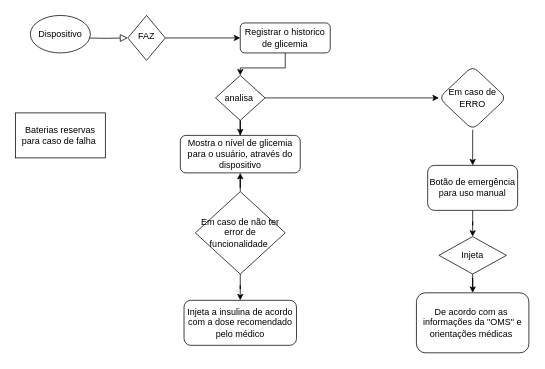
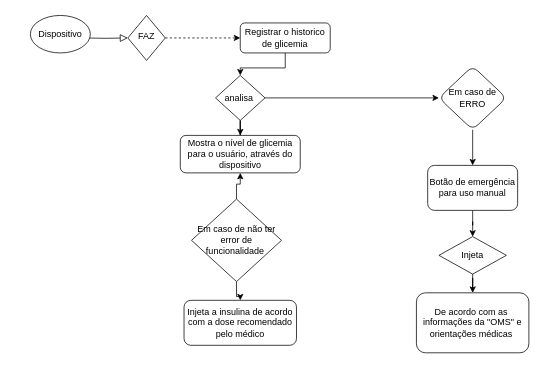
(199, 38) -> (199, 38)
(60, 135) -> none
(240, 233) -> (237, 240)
